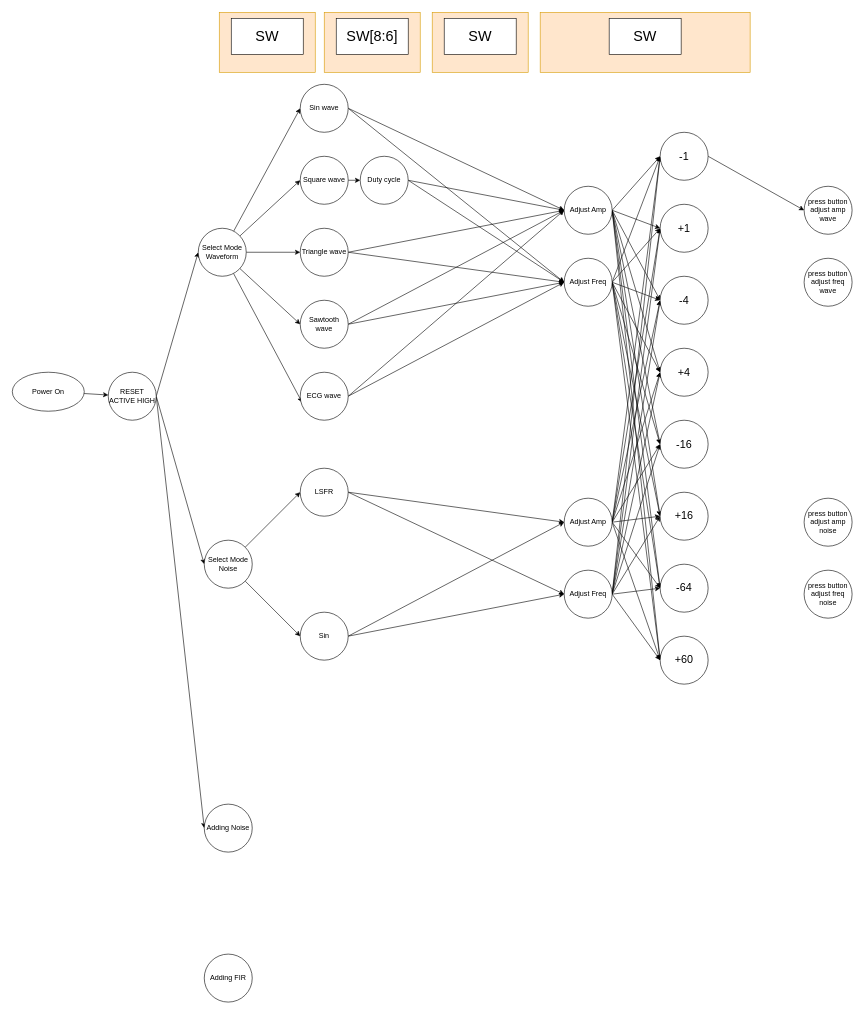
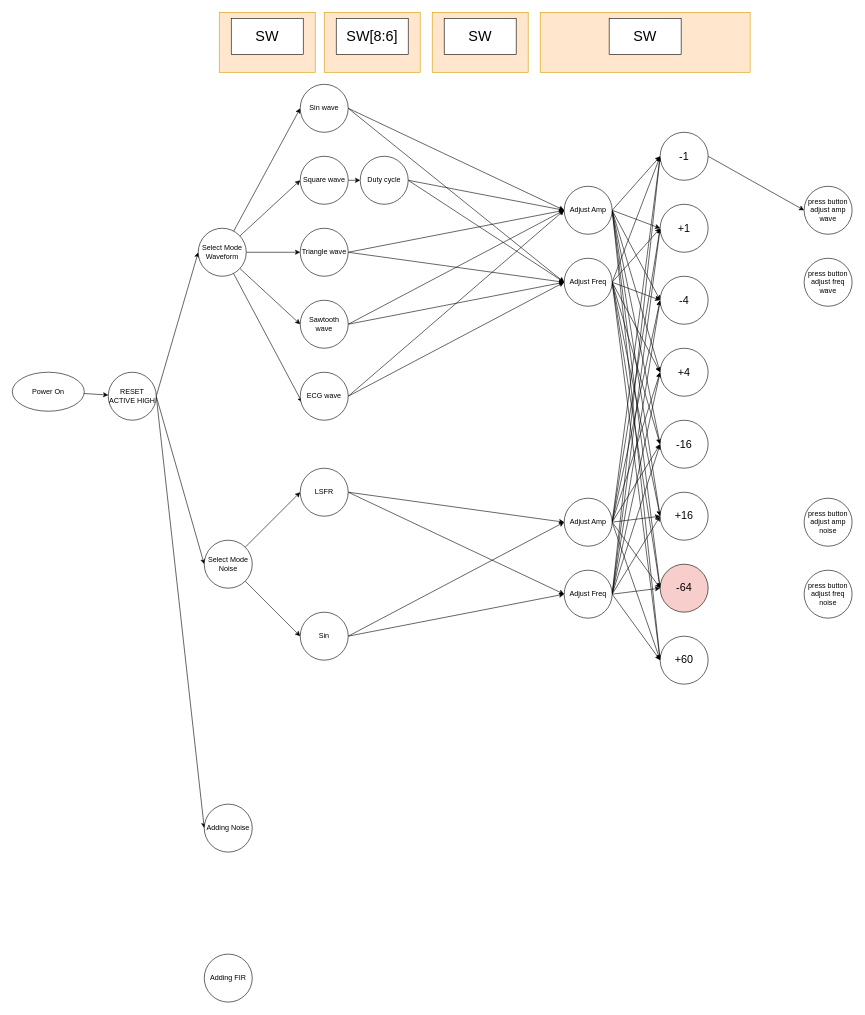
(684, 588) -> (684, 588)
